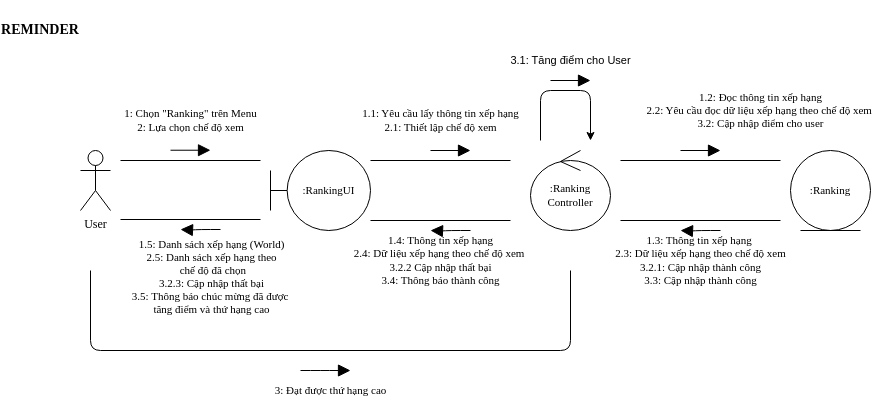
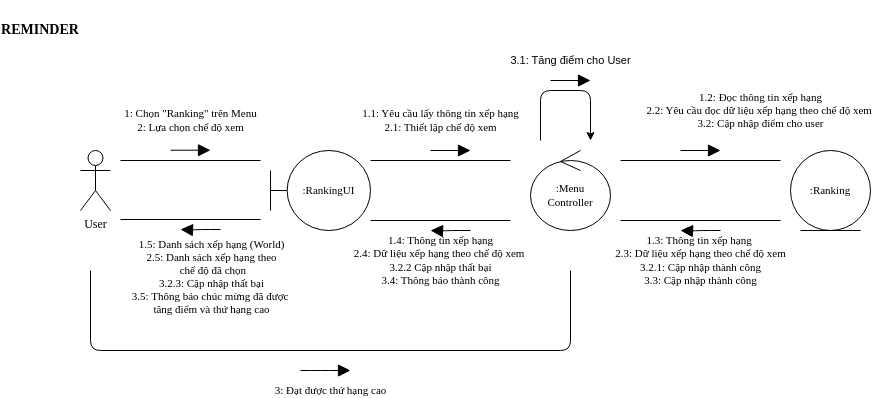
(571, 196) -> (571, 196)
